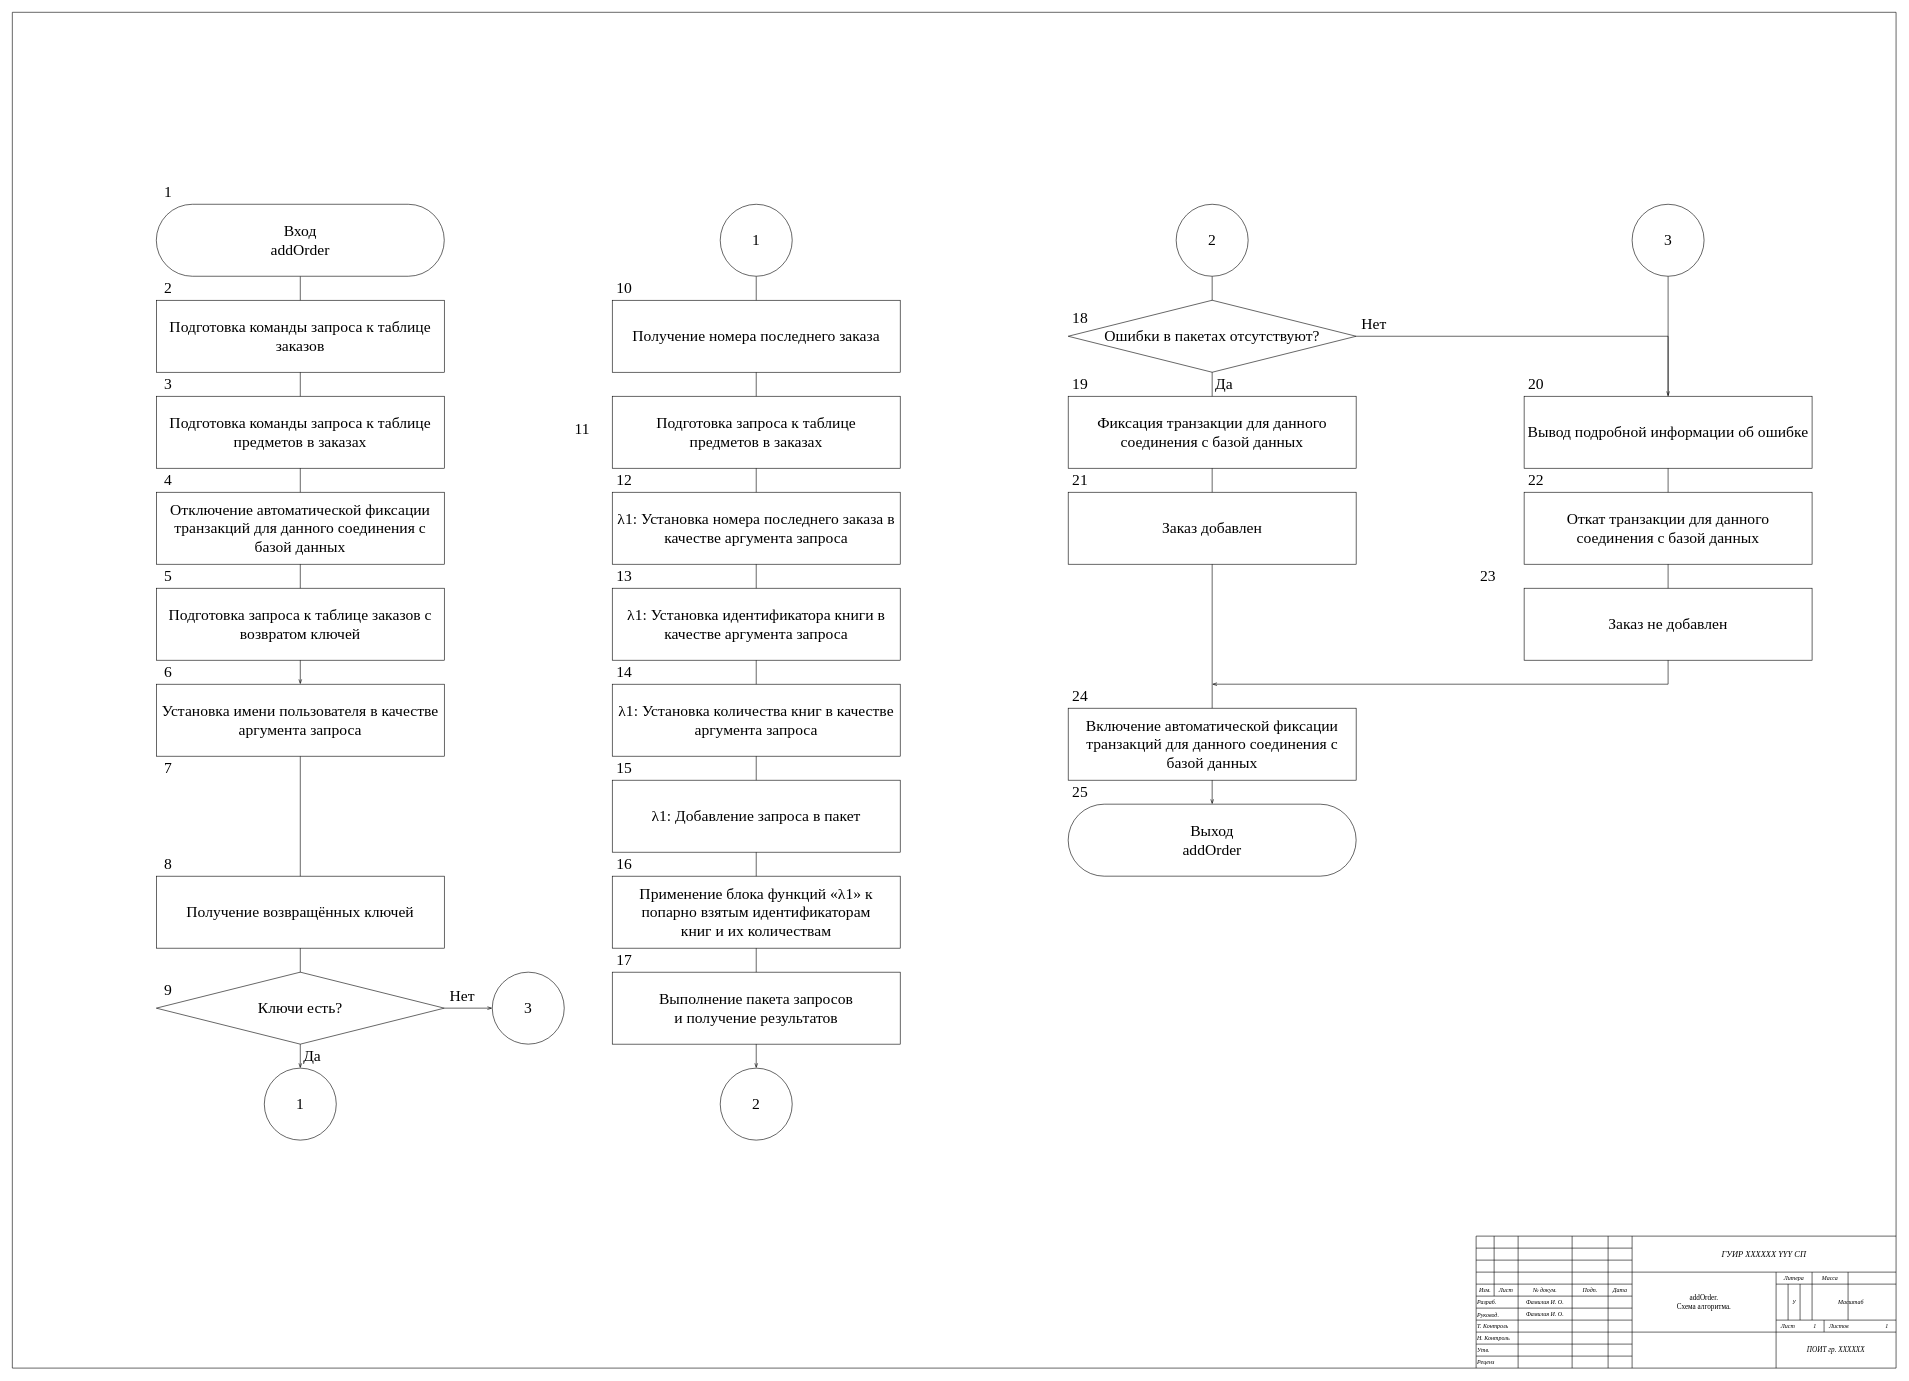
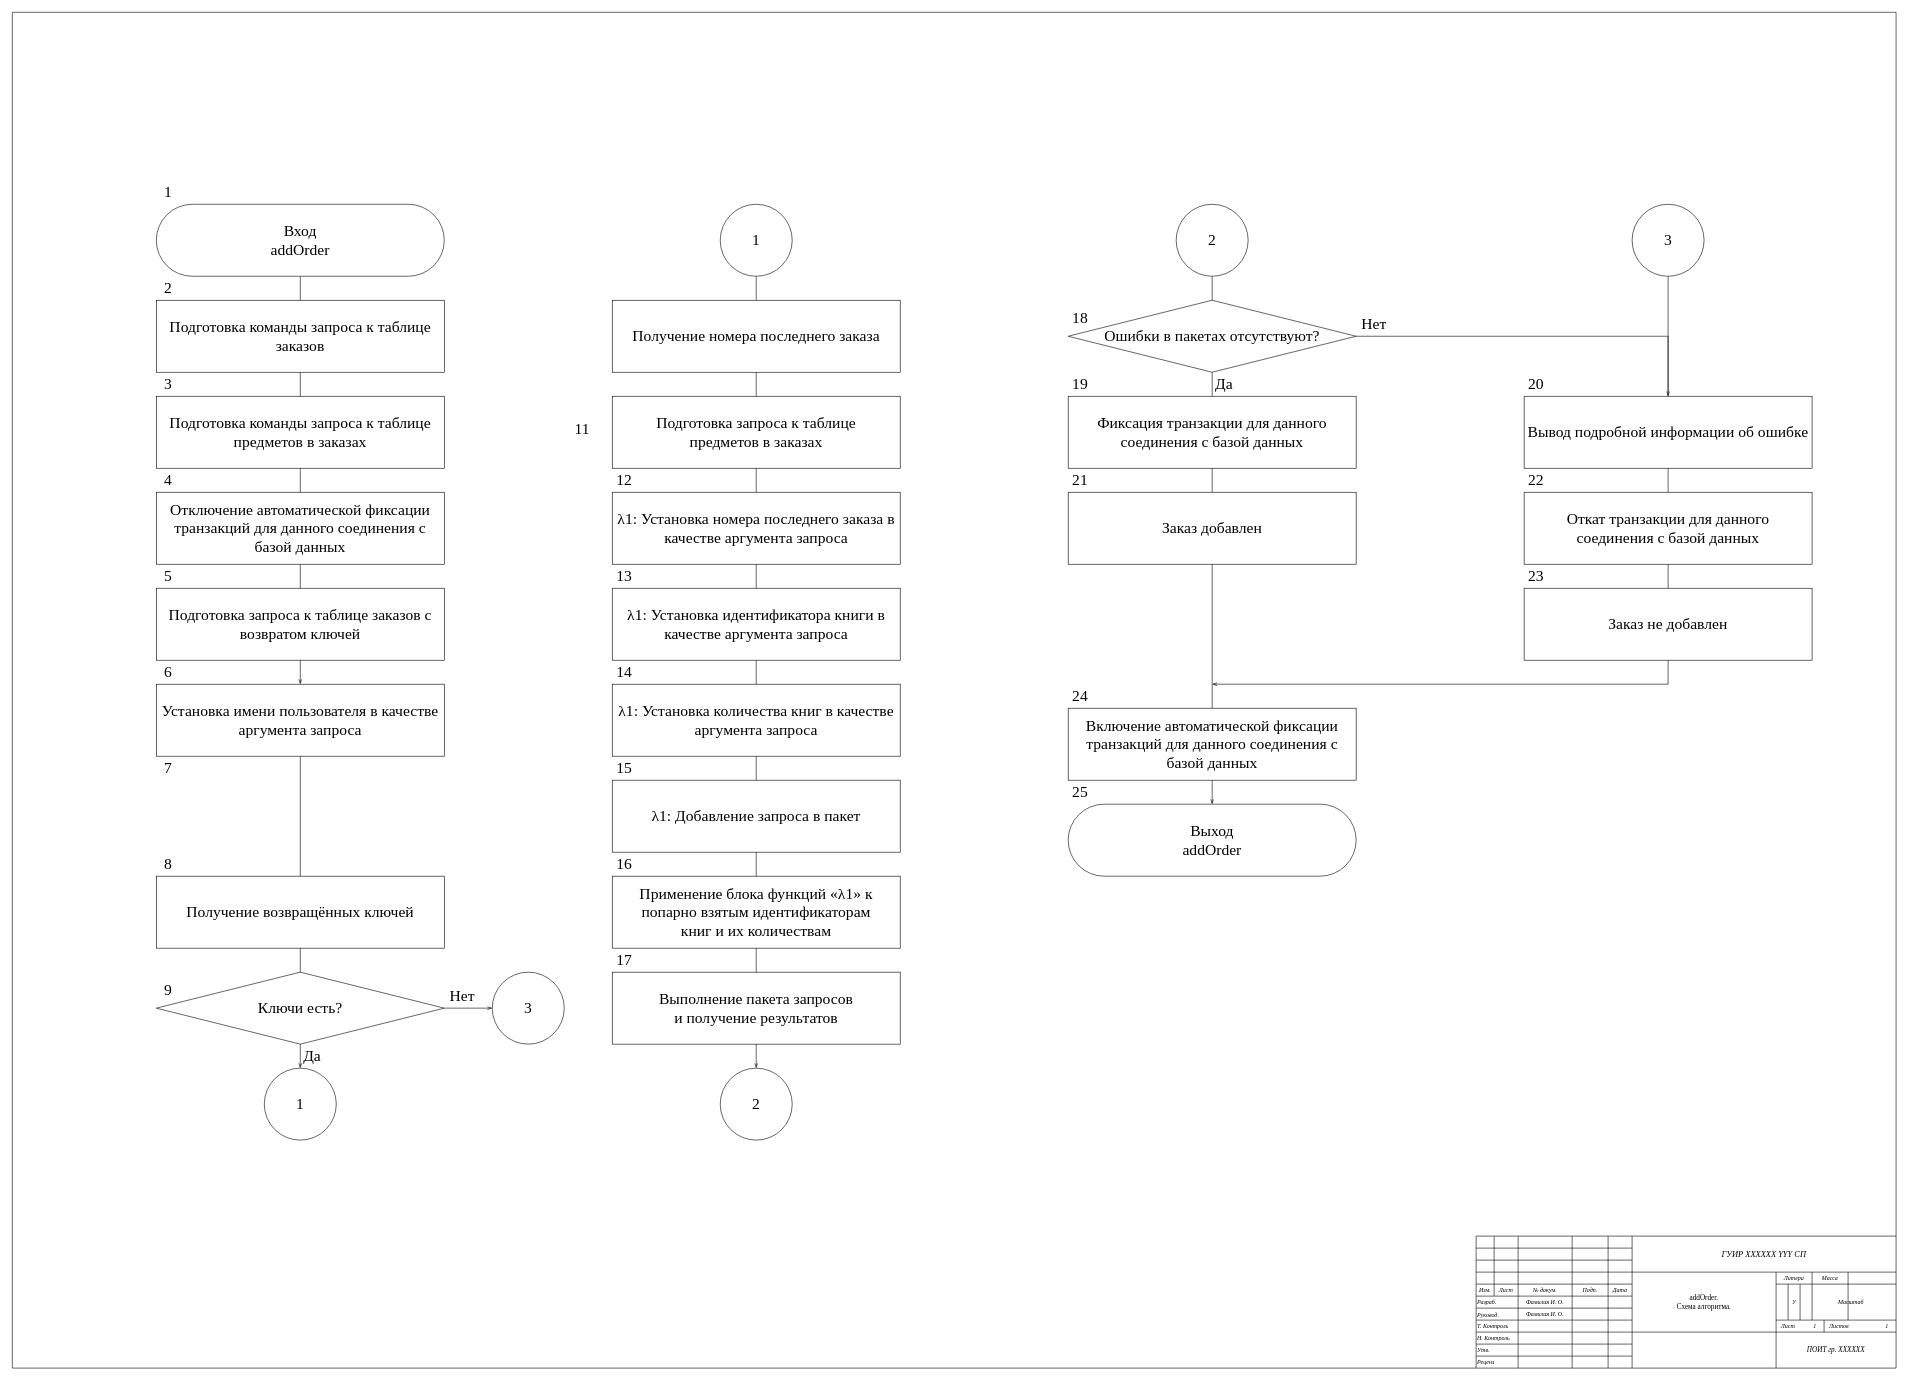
(624, 288) -> none
(1488, 576) -> (1536, 576)
